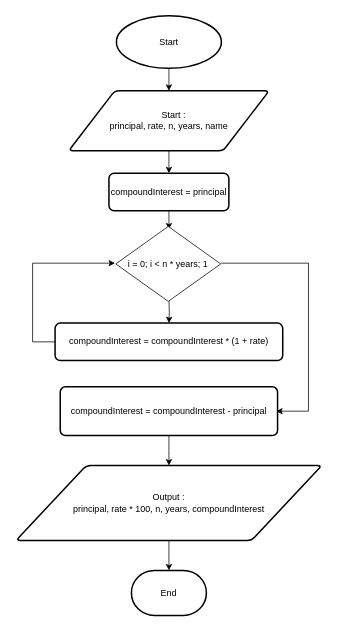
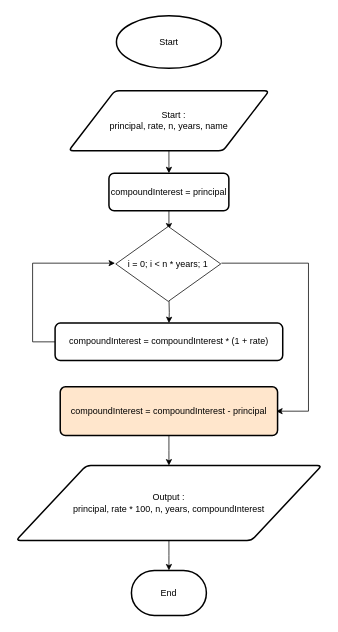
(169, 84) -> none
(169, 411) -> (169, 411)
